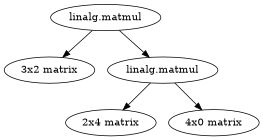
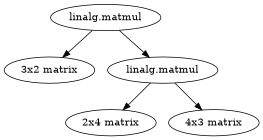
(214, 123) -> (214, 123)
